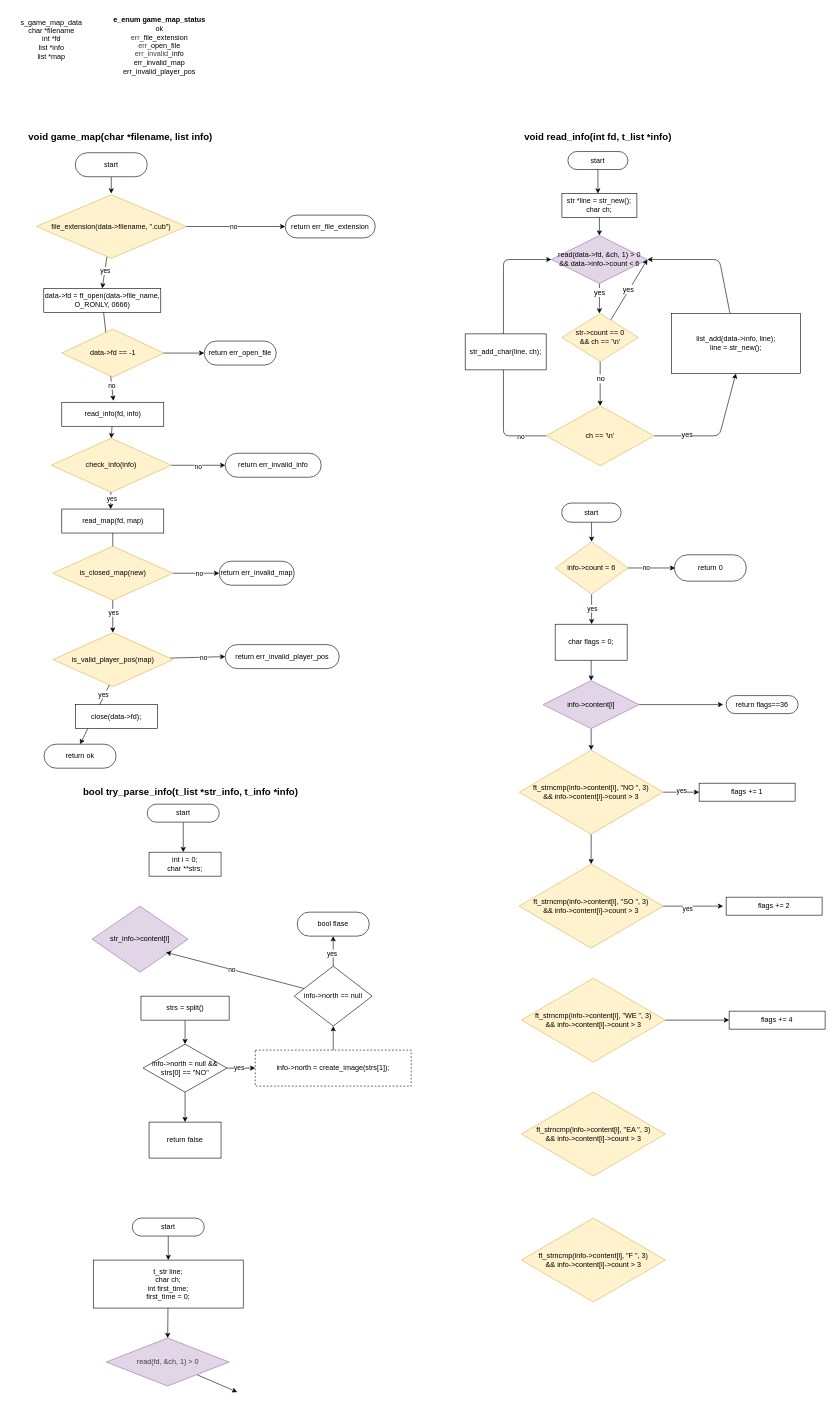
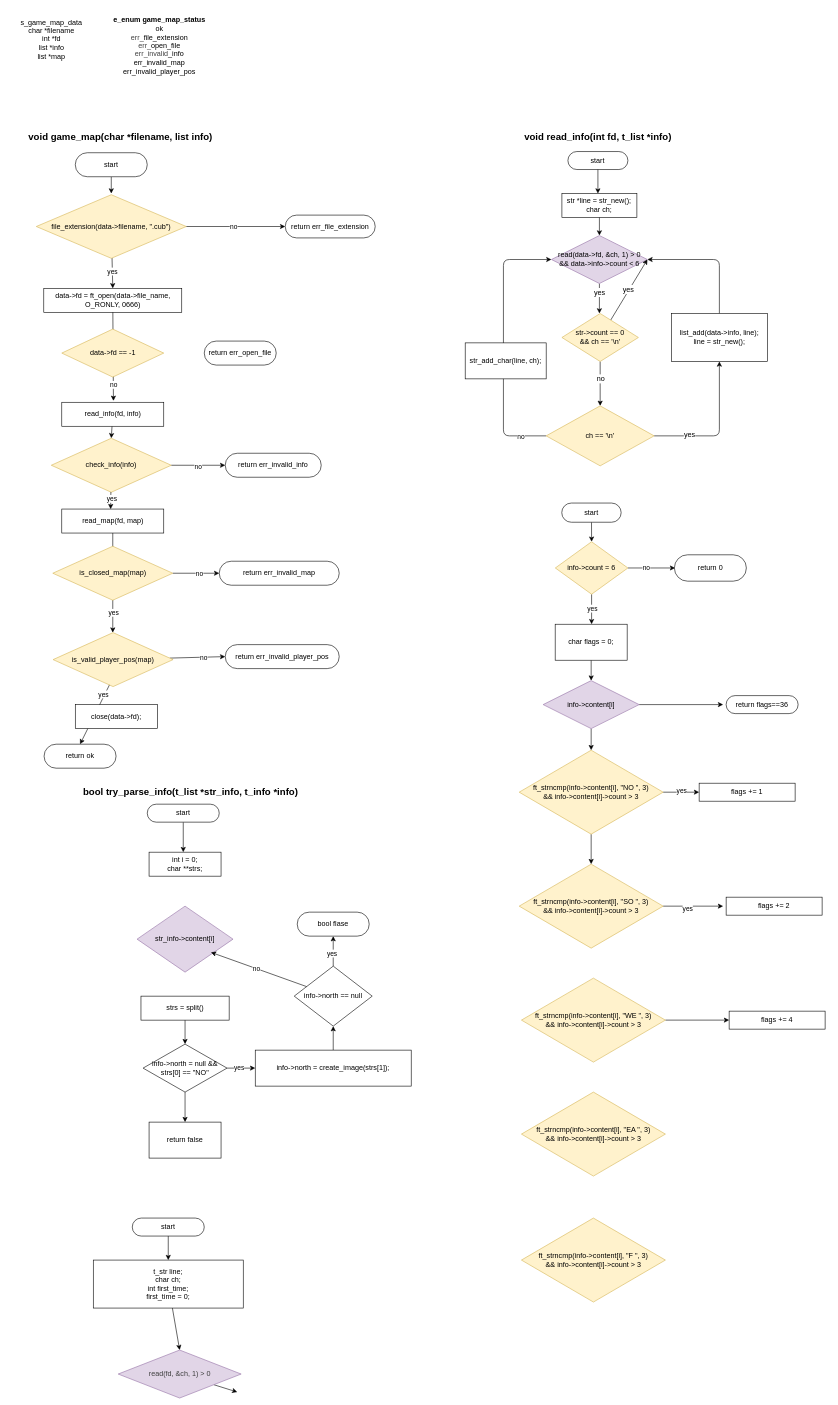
(102, 300) -> (113, 300)
(736, 344) -> (720, 338)
(506, 352) -> (506, 361)
(198, 353) -> none
(113, 573) -> (113, 573)
(257, 573) -> (279, 573)
(140, 939) -> (185, 939)
(333, 1068) -> (333, 1068)
(168, 1362) -> (180, 1374)
